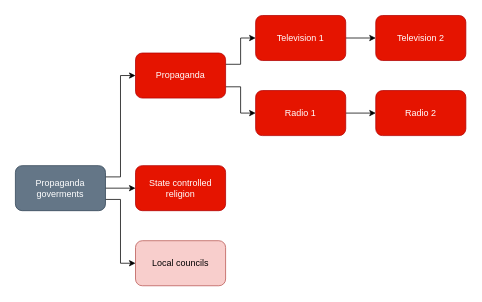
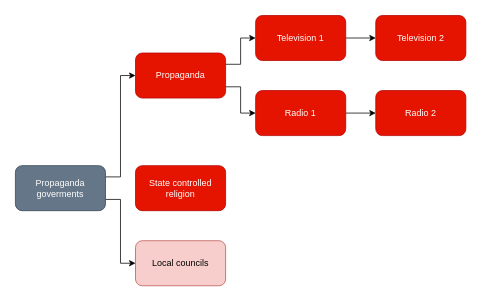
(129, 188) -> none
